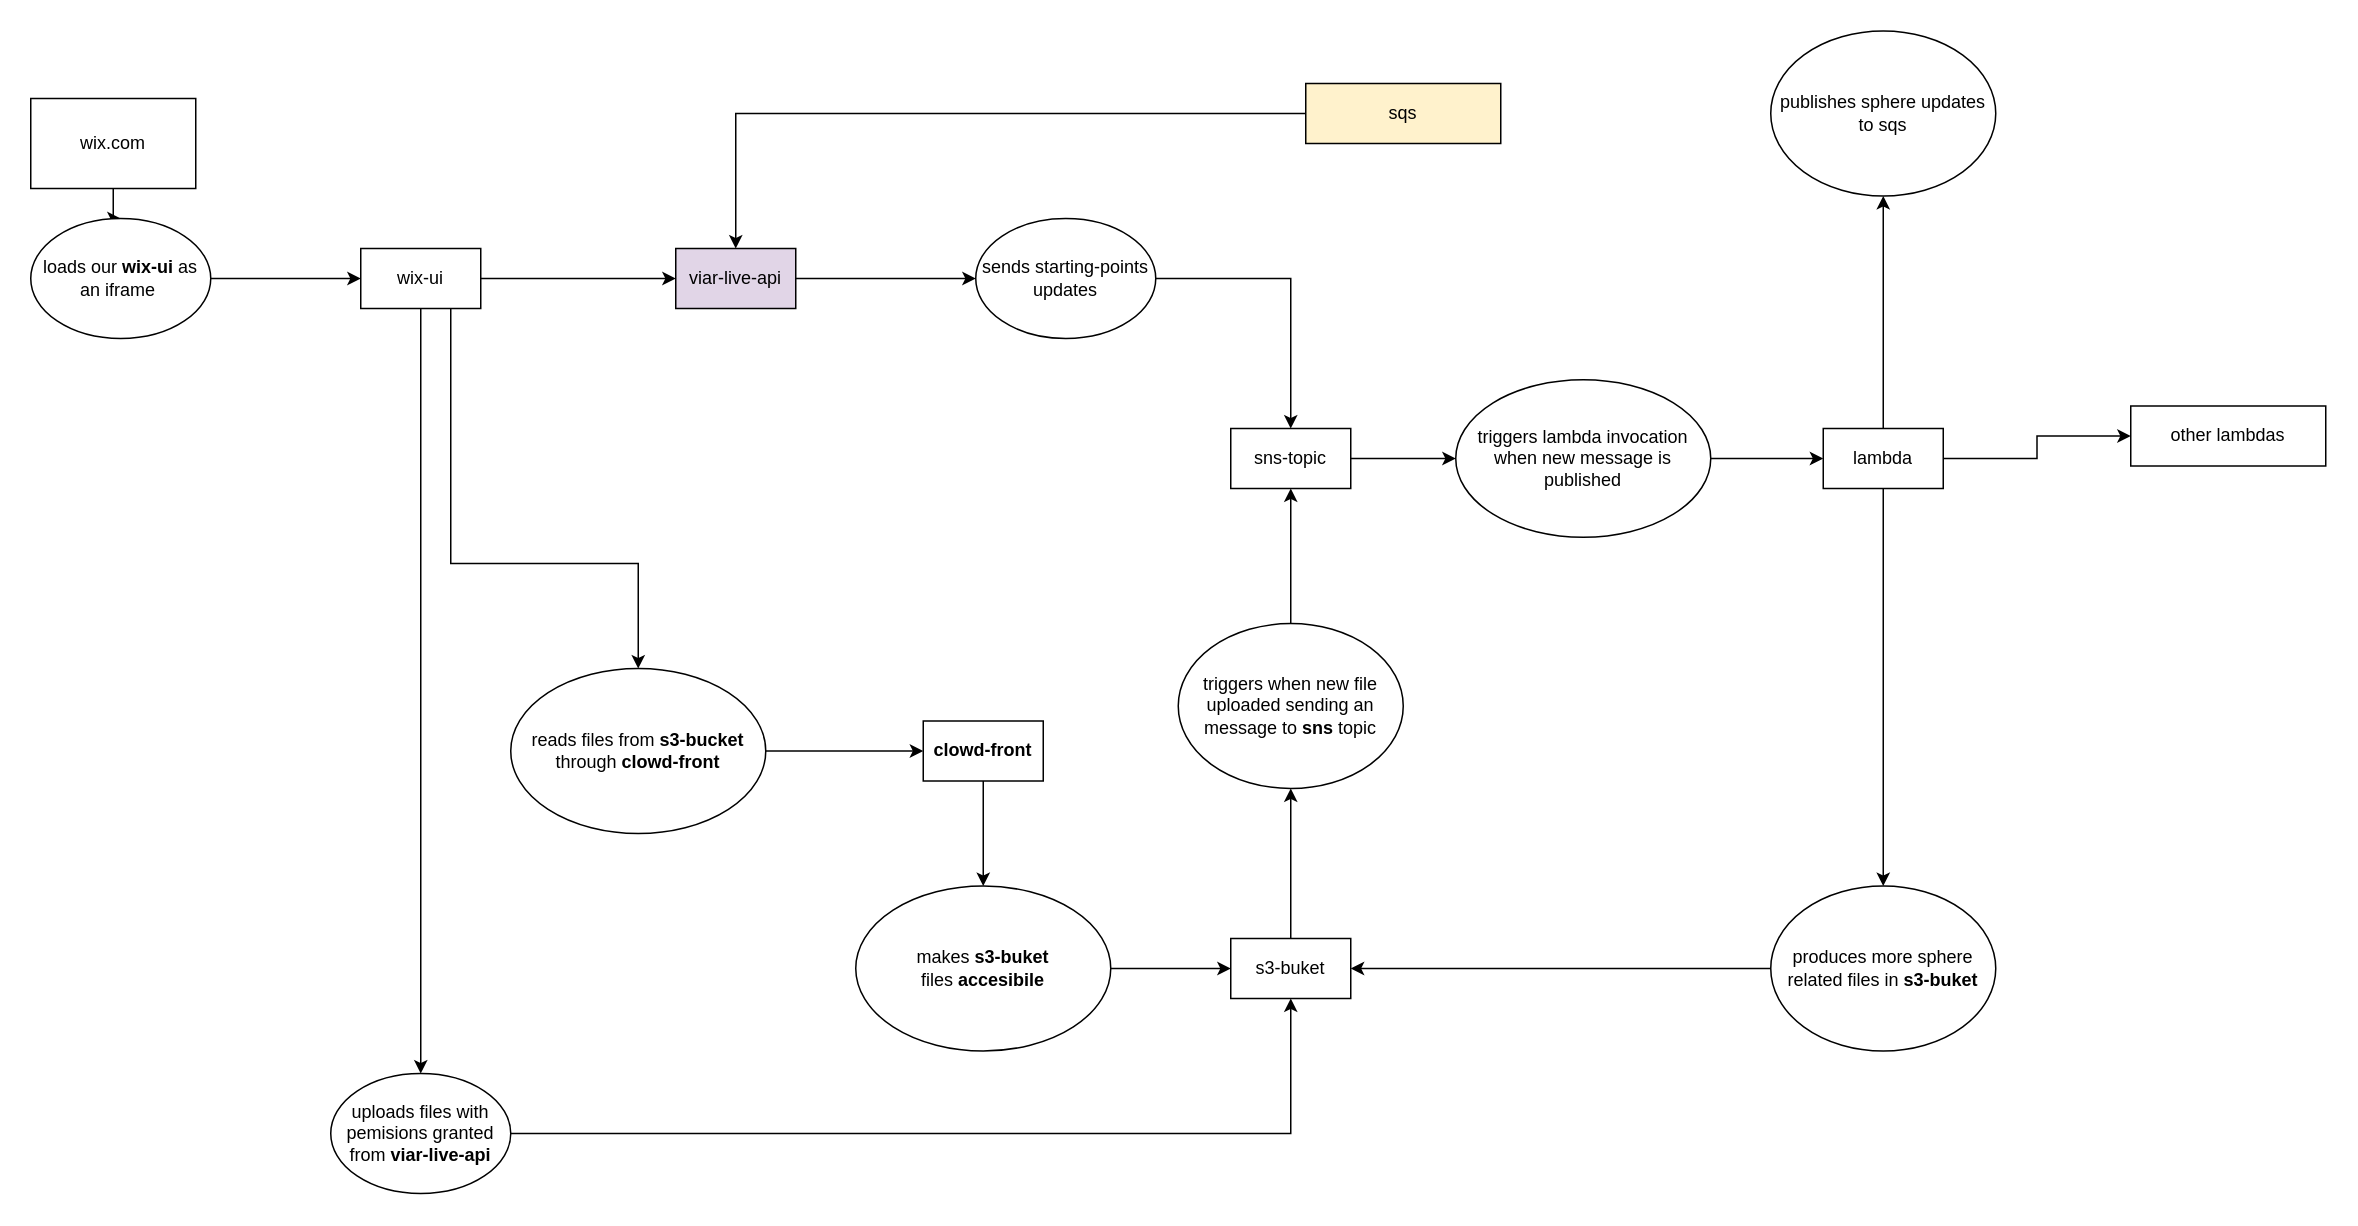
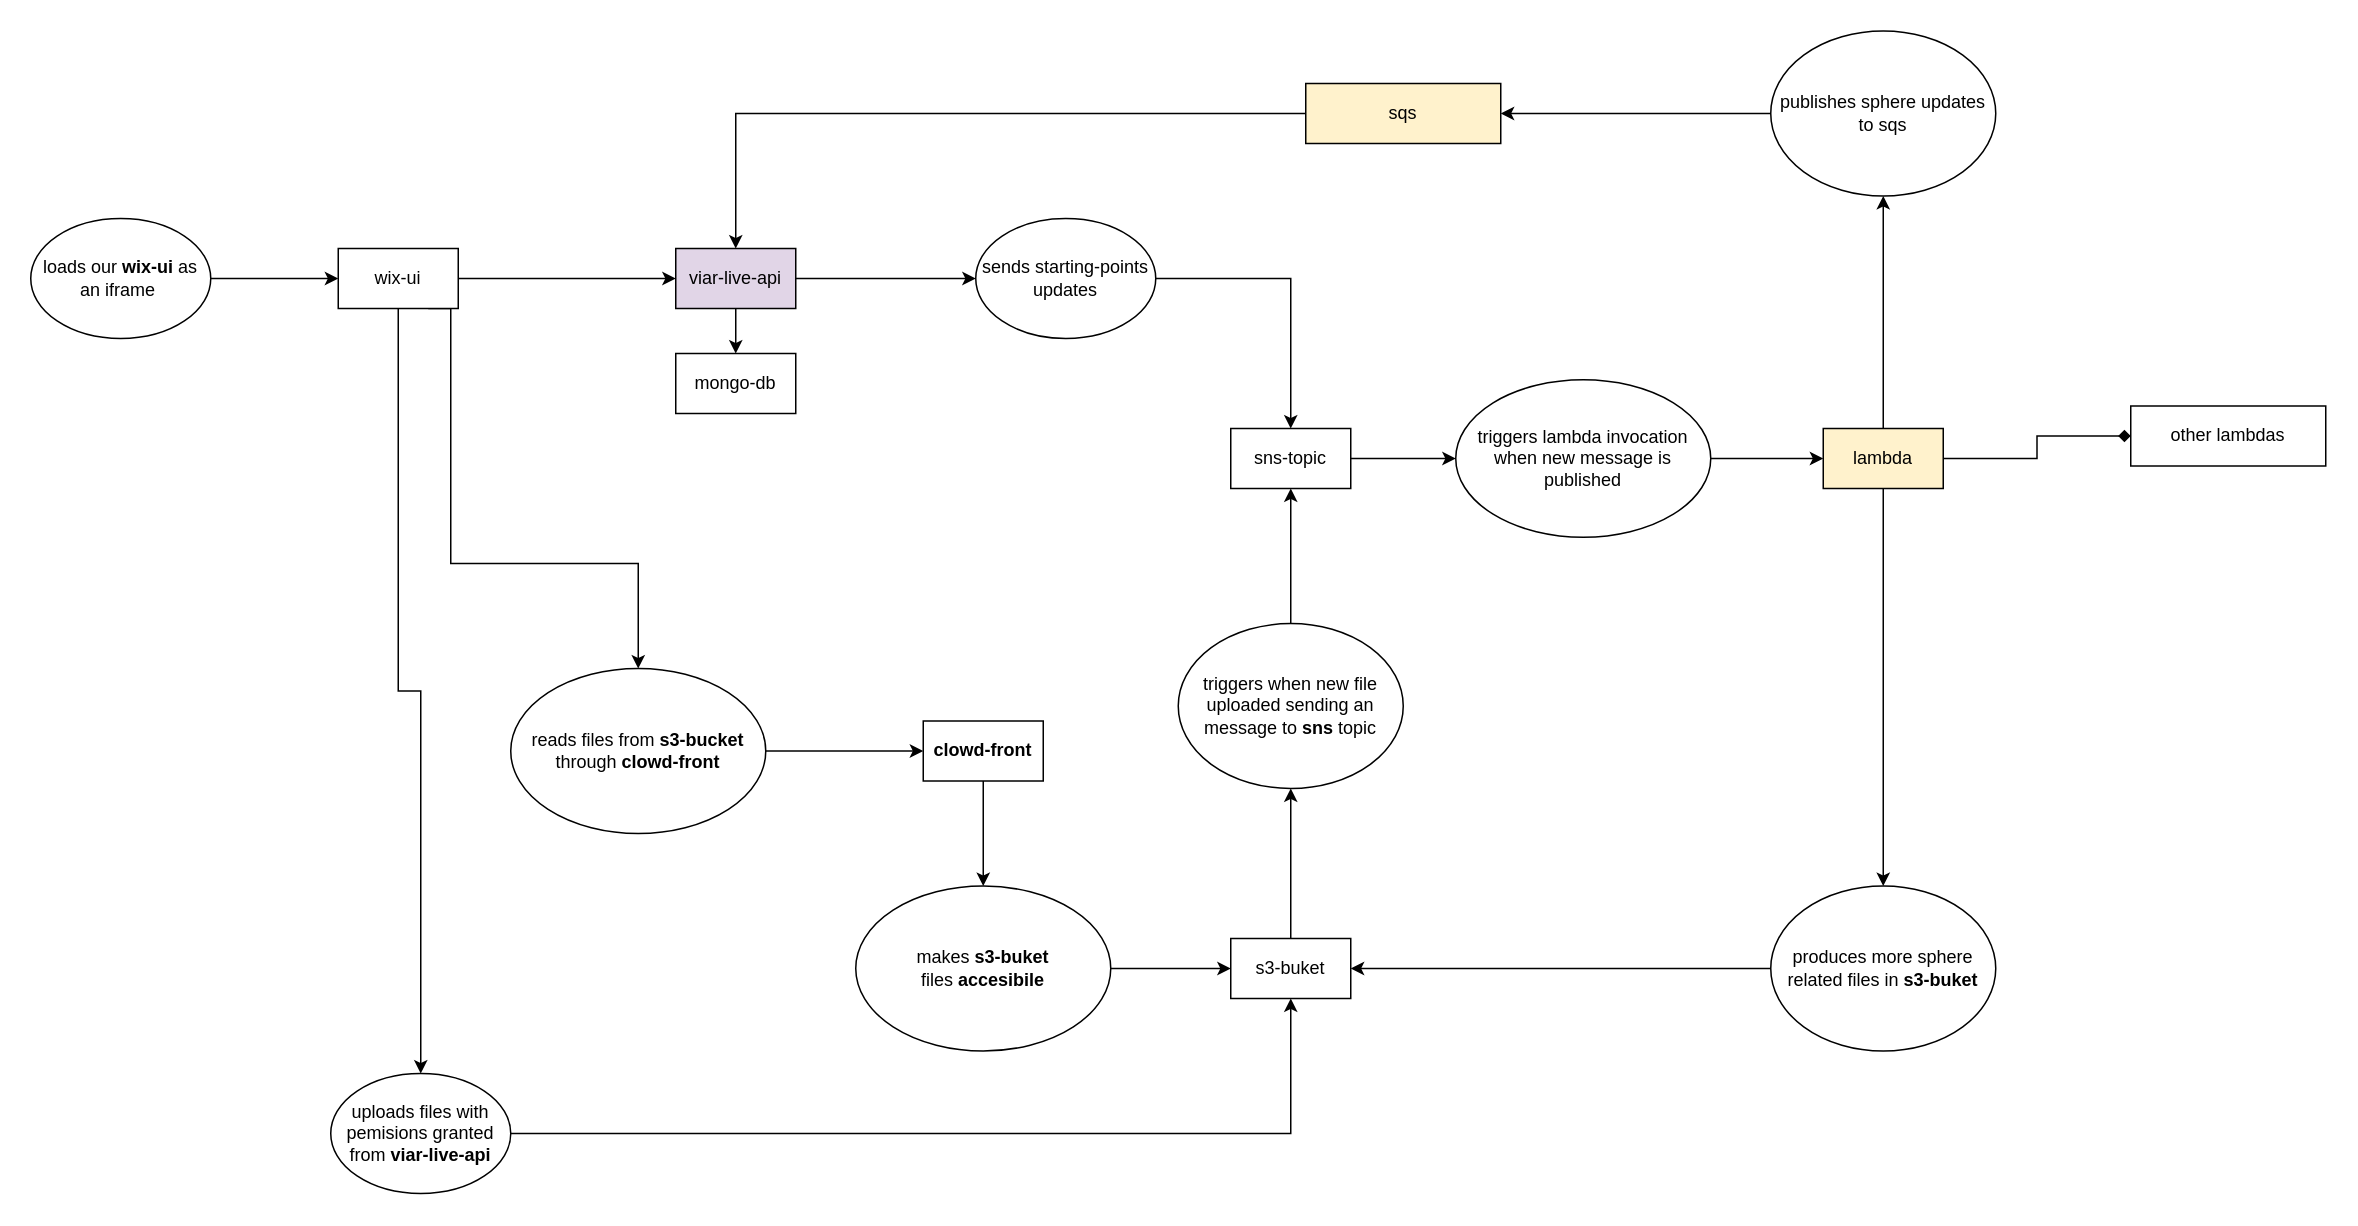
none -> (1641, 113)
(113, 143) -> none
(113, 204) -> none
(421, 278) -> (398, 278)
none -> (736, 336)
none -> (736, 383)
(2119, 436) -> (2118, 436)
(1883, 458) -> (1883, 458)
